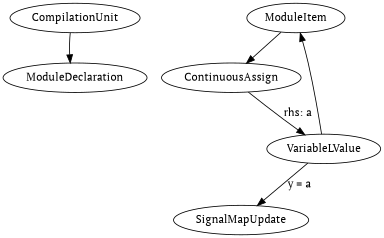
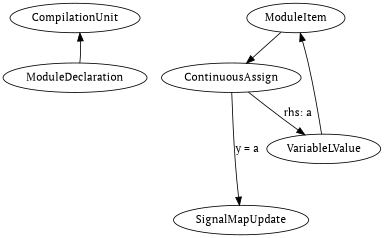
(70, 44) -> (81, 52)
(286, 182) -> (234, 145)
